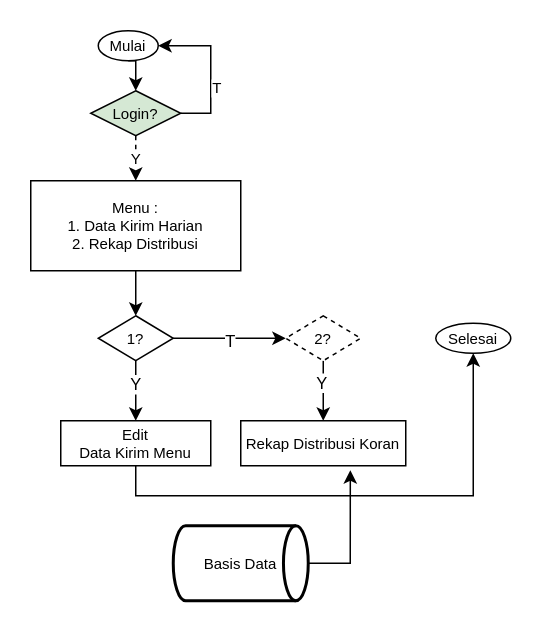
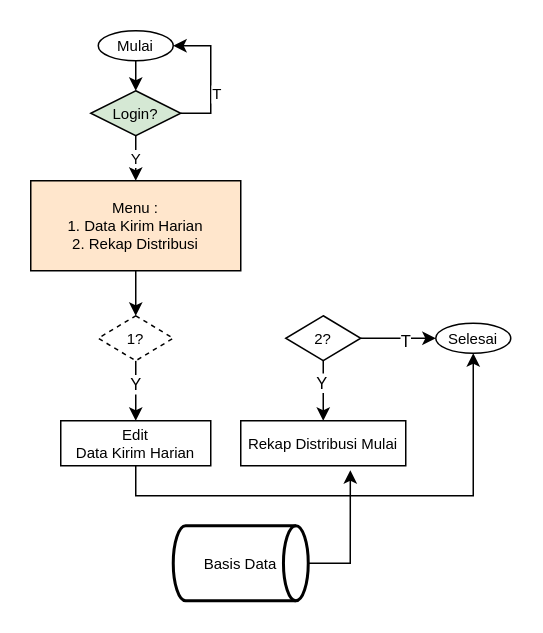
(128, 46) -> (136, 46)
(136, 144) -> (136, 144)
(136, 226) -> (136, 226)
(136, 338) -> (136, 338)
(225, 338) -> none
(323, 338) -> (323, 338)
none -> (393, 338)
(136, 443) -> (136, 443)
(323, 443) -> (323, 443)
